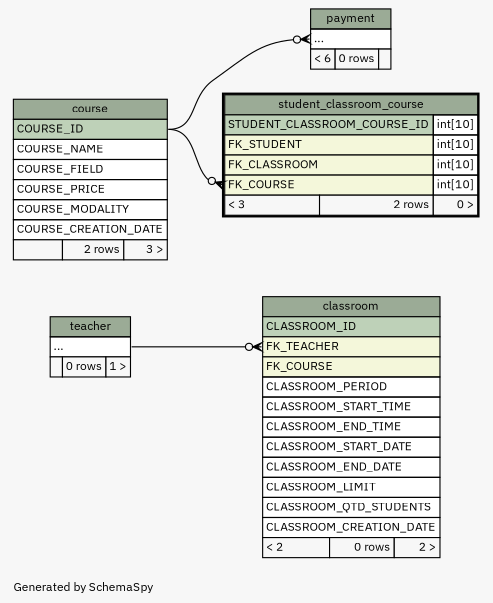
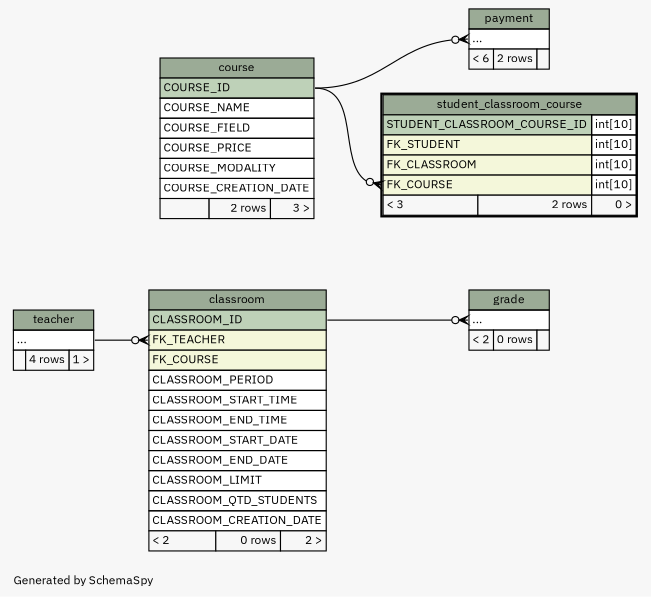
(357, 59) -> (515, 59)
none -> (509, 320)
(84, 366) -> (47, 360)
